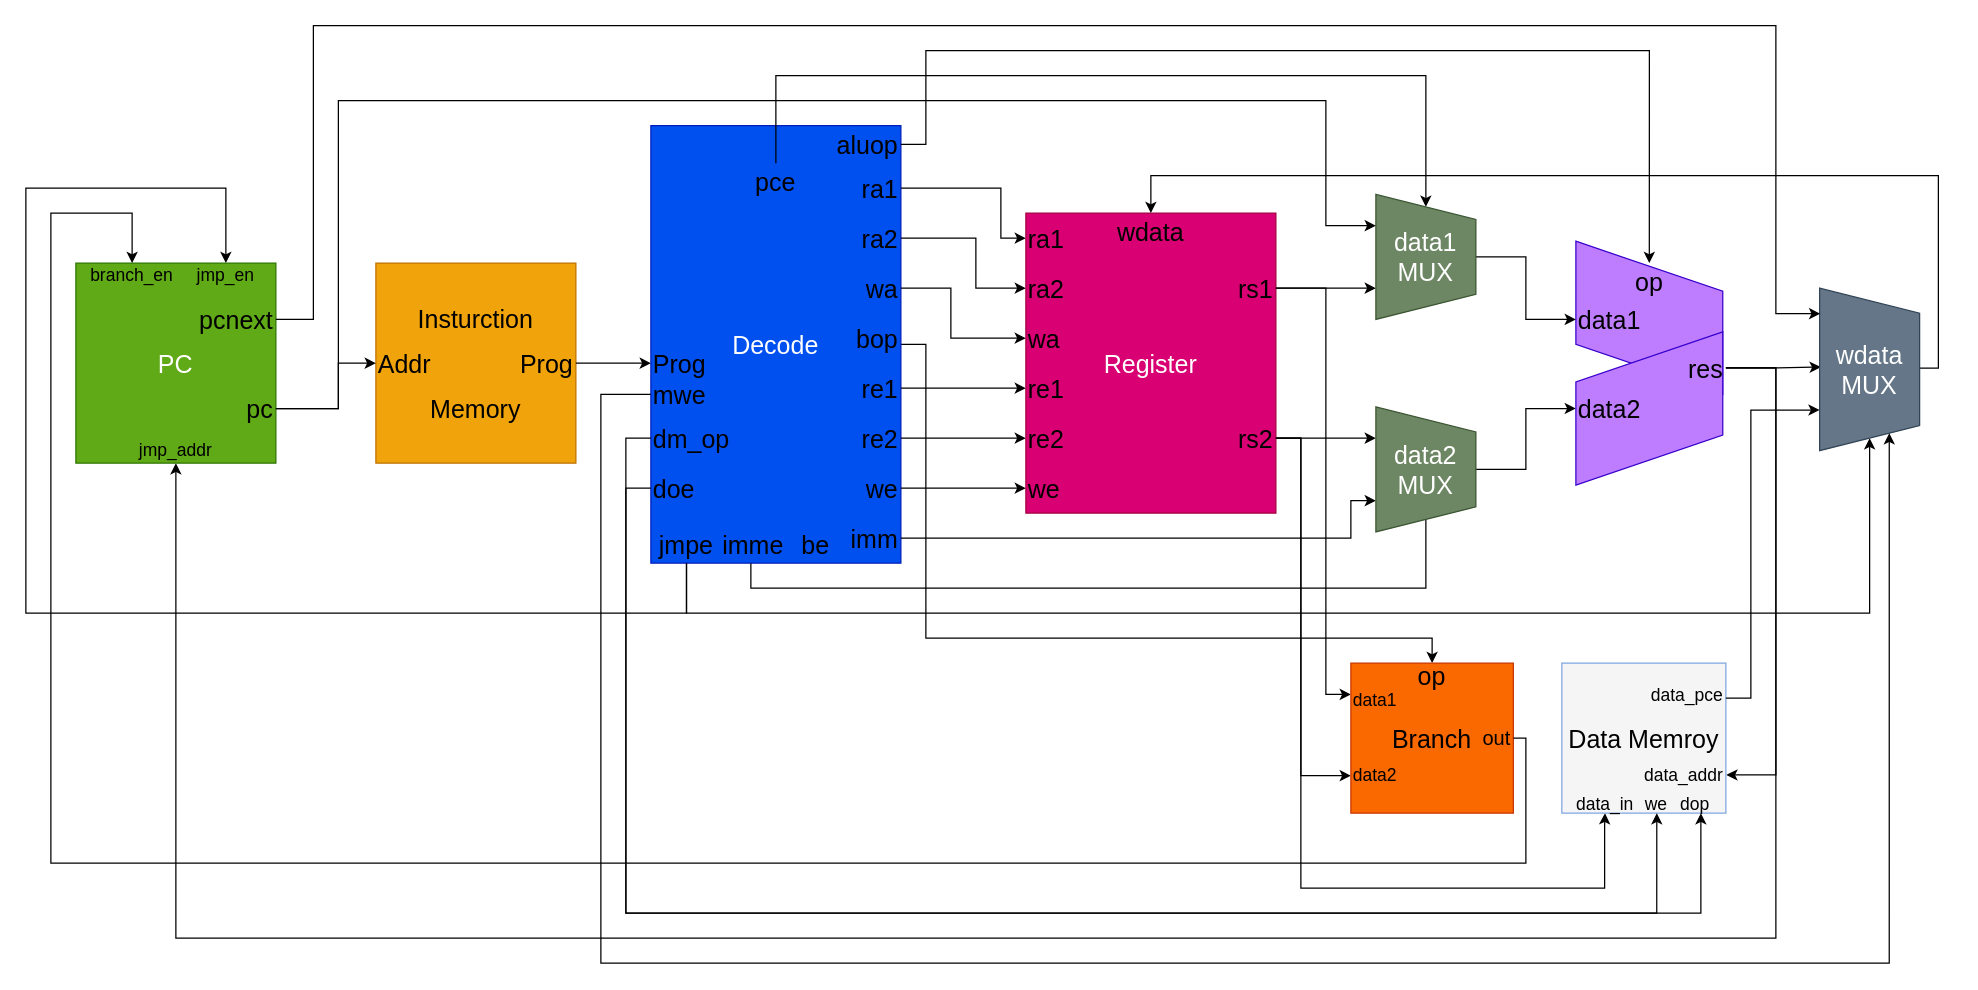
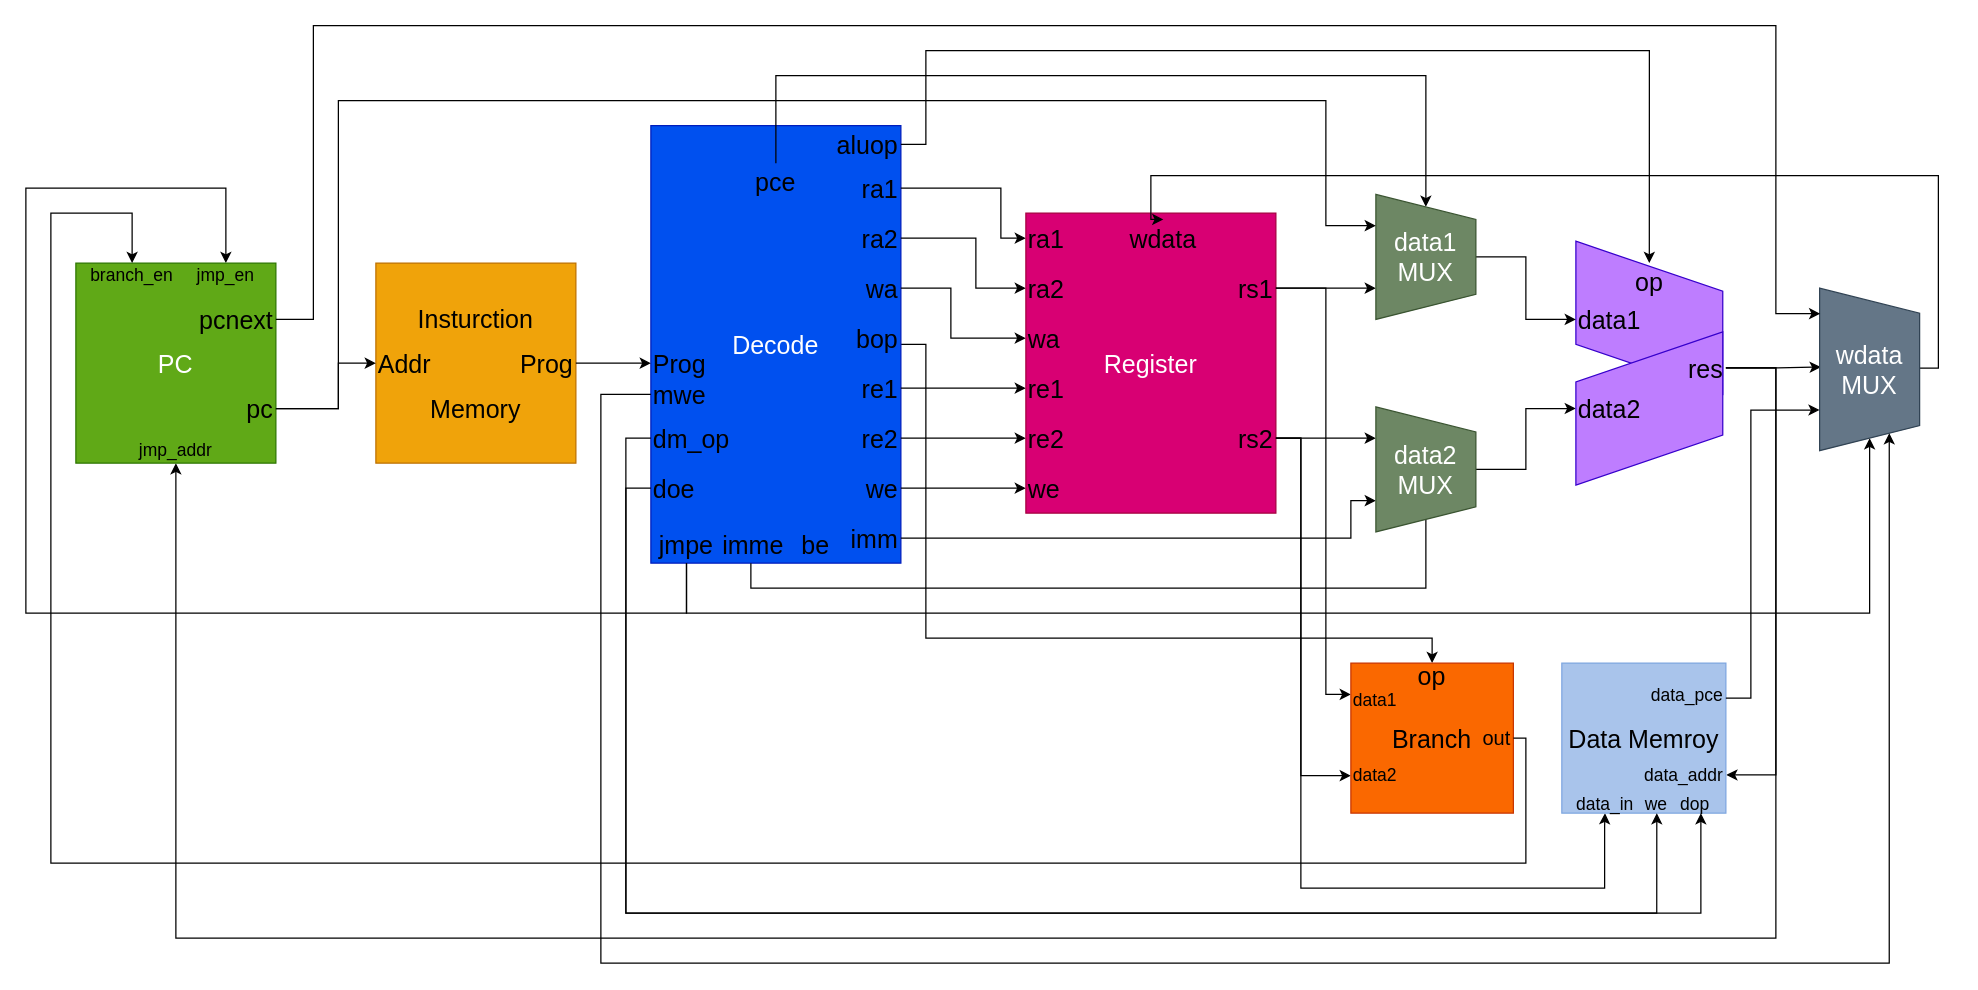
(1151, 232) -> (1163, 238)
(1644, 738) -> (1644, 738)
